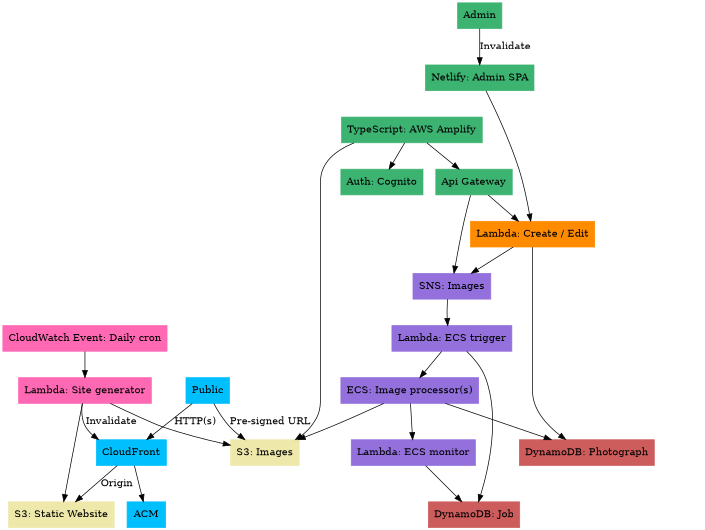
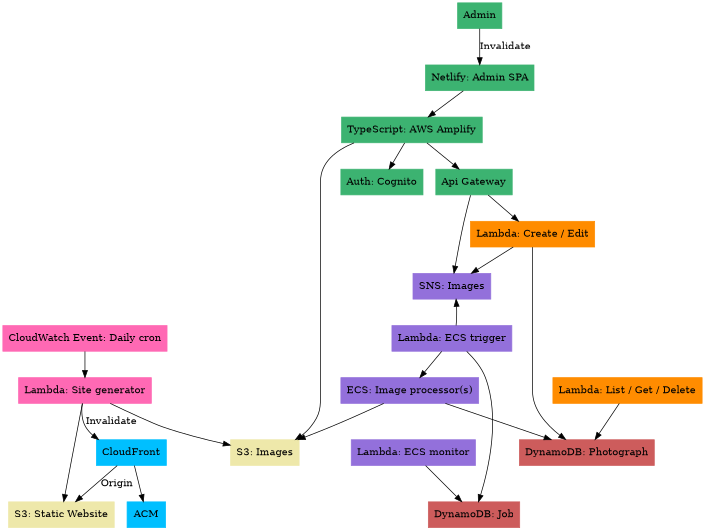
(513, 151) -> (449, 102)
(447, 309) -> (457, 316)
(208, 390) -> none
none -> (628, 390)
(411, 418) -> none
